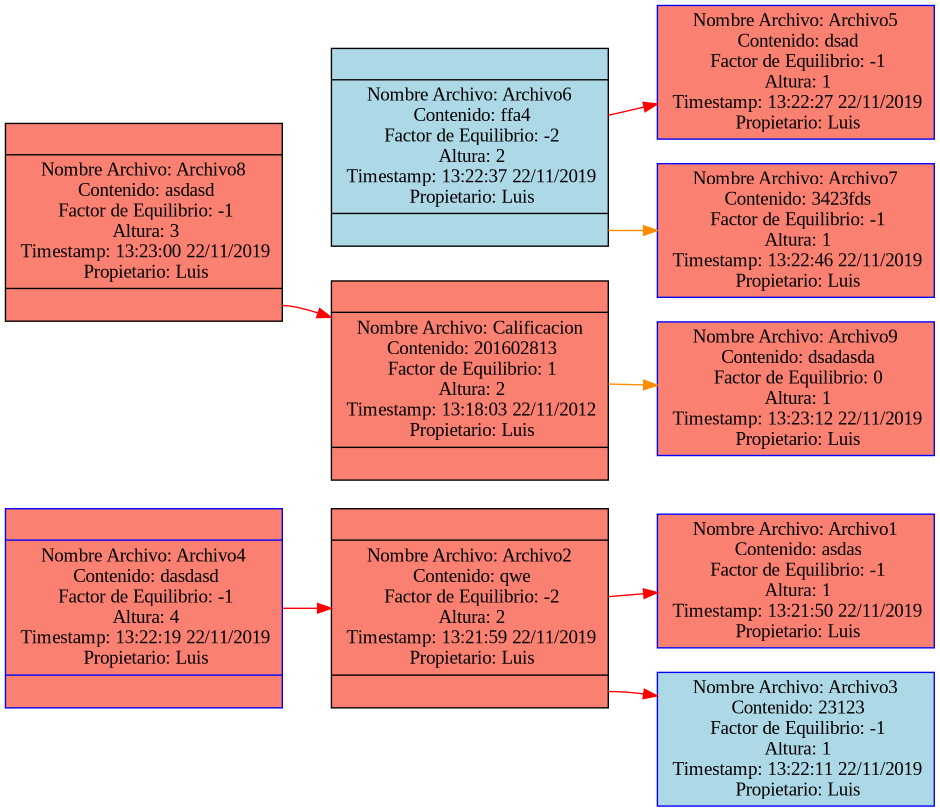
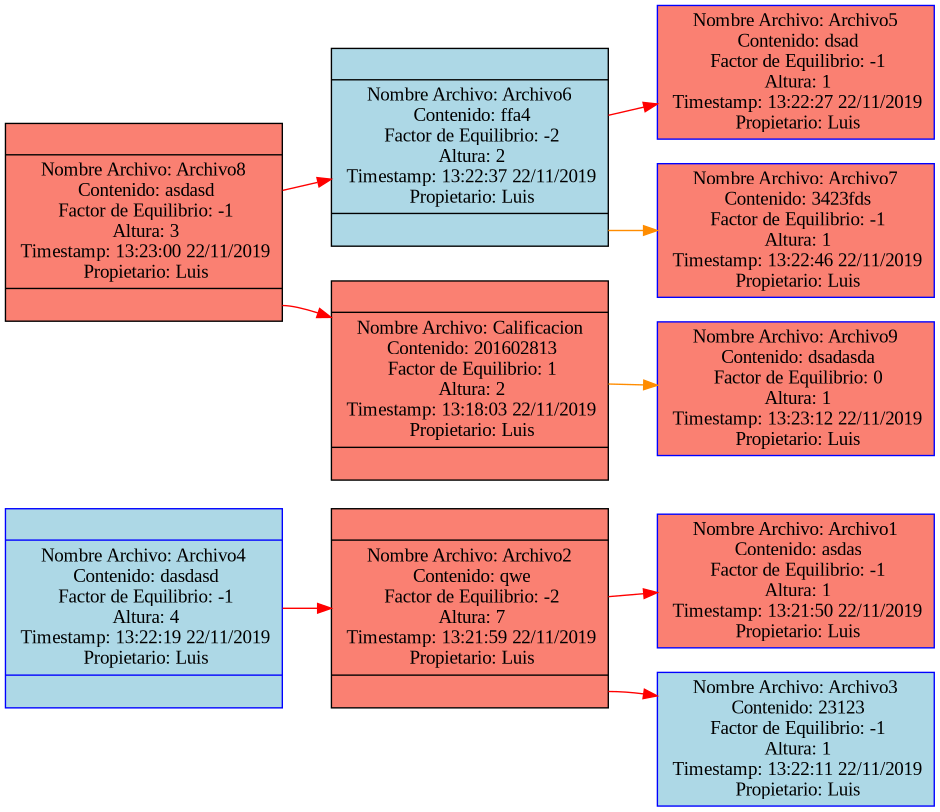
none -> (300, 186)
(470, 410) -> (470, 410)
(144, 608) -> (144, 608)
(470, 617) -> (470, 617)
